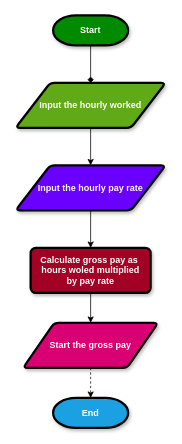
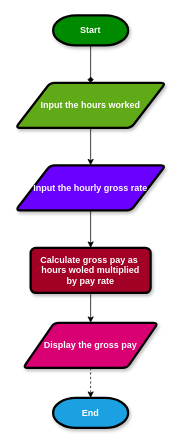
(90, 105) -> (90, 105)
(90, 188) -> (90, 188)
(90, 345) -> (90, 345)
